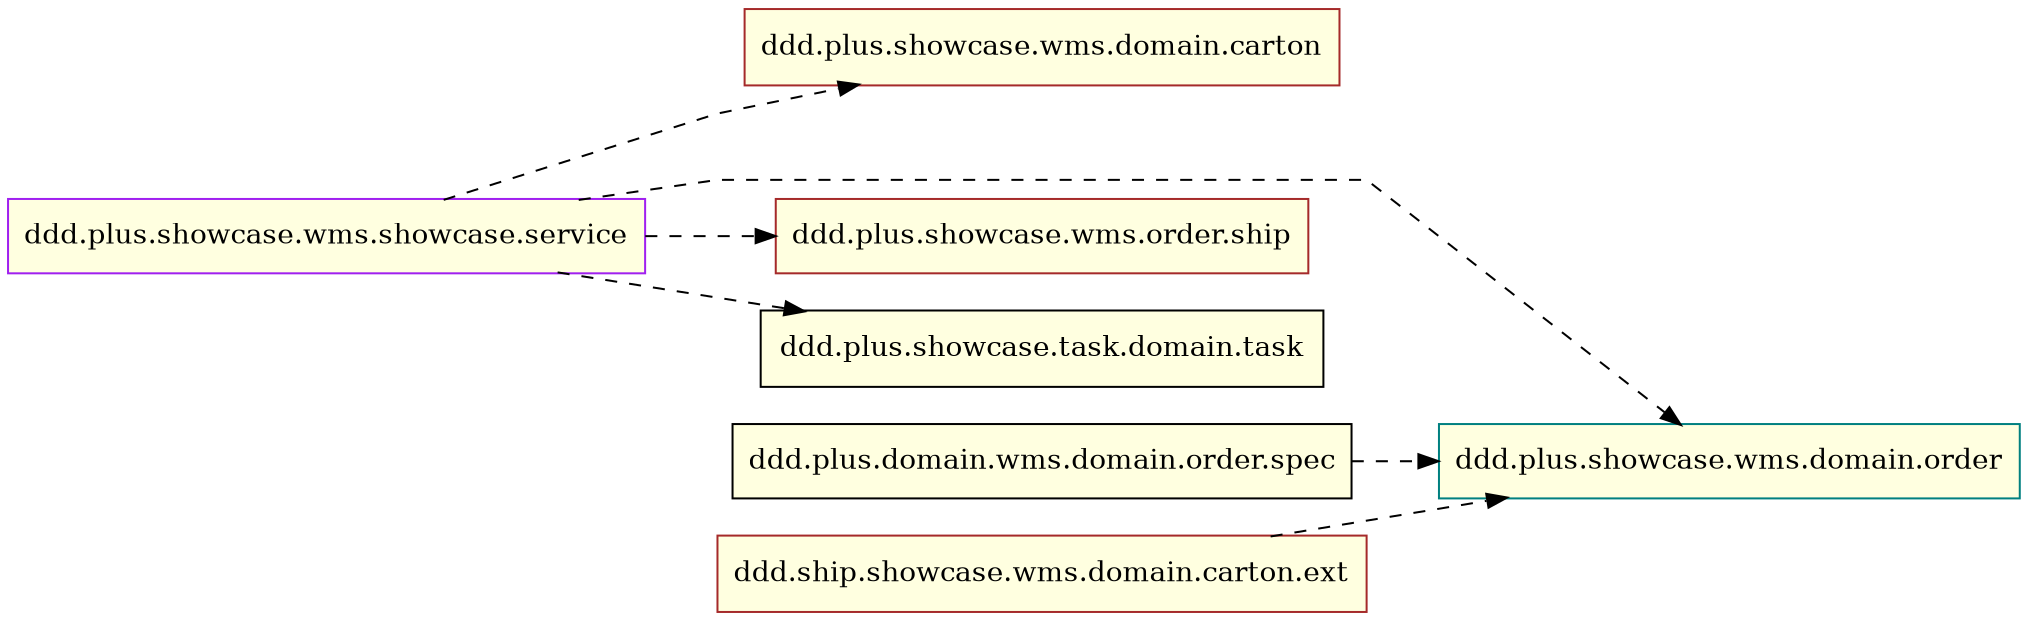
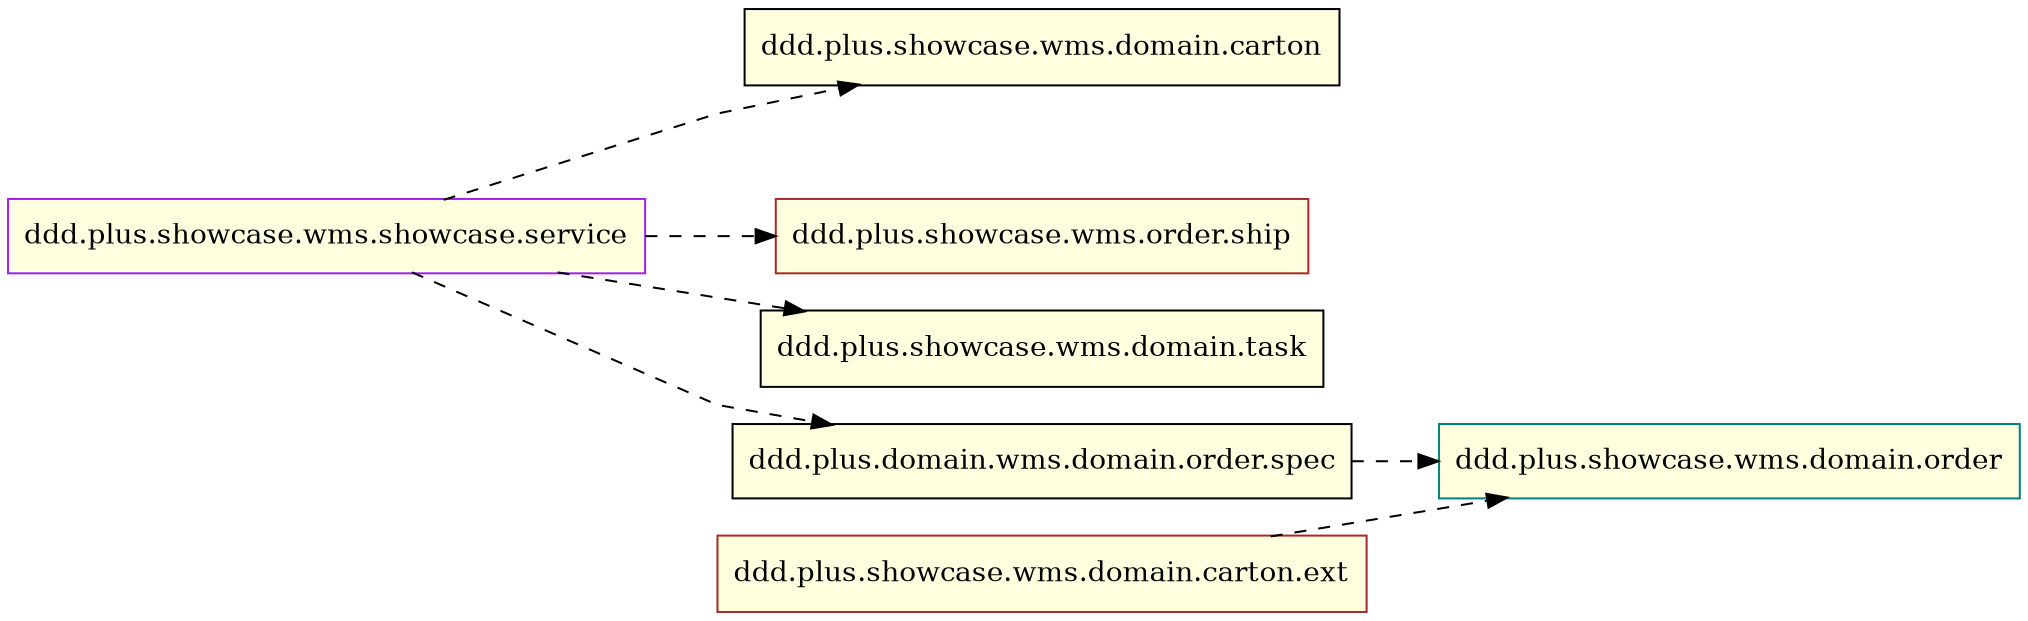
(1042, 47) -> (1042, 47)
(1161, 180) -> (609, 358)
(1042, 349) -> (1042, 349)
(1042, 574) -> (1042, 574)
